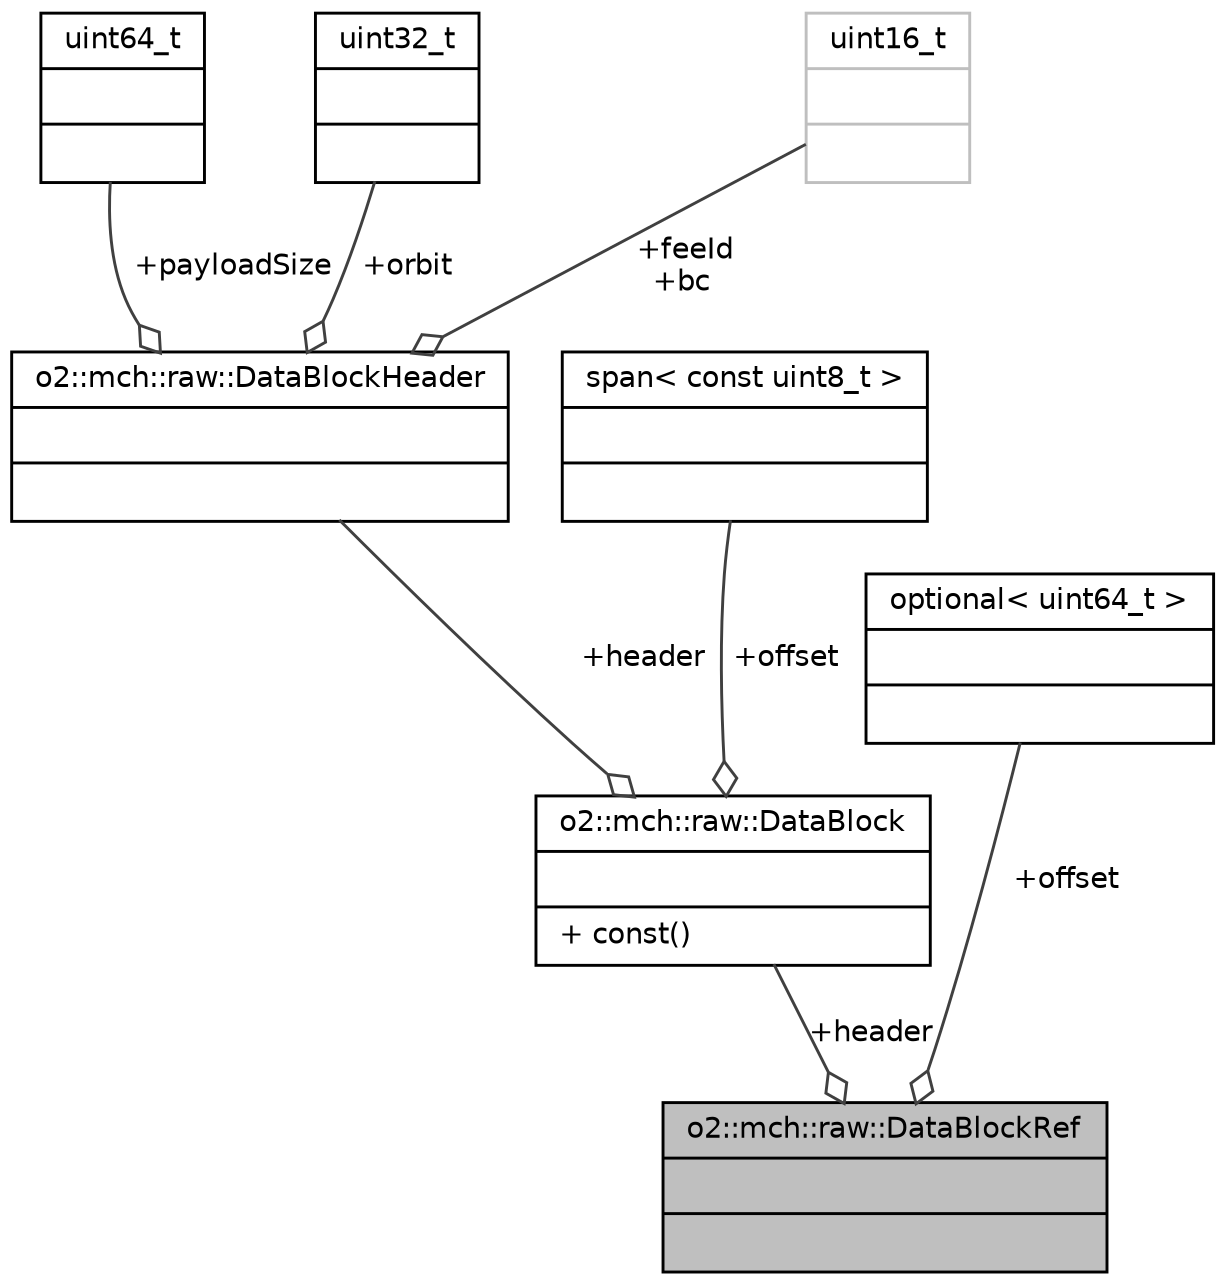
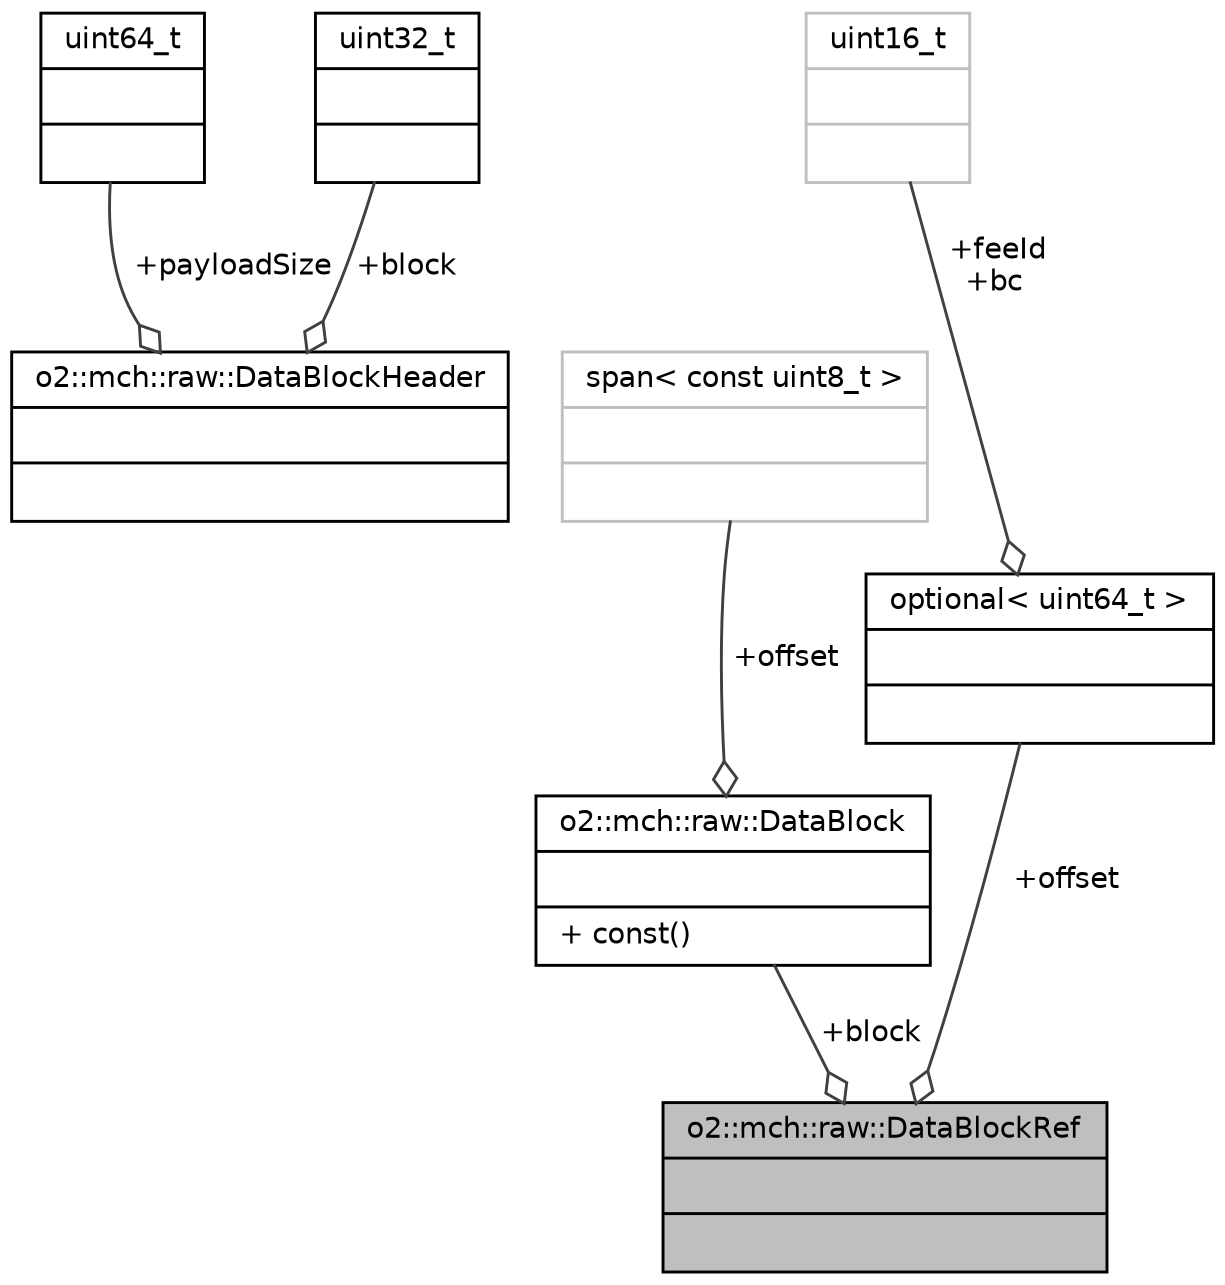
(625, 240) -> (959, 361)
(403, 267) -> (403, 267)
(745, 437) -> (745, 437)
(471, 649) -> none
(867, 1034) -> (867, 1034)
